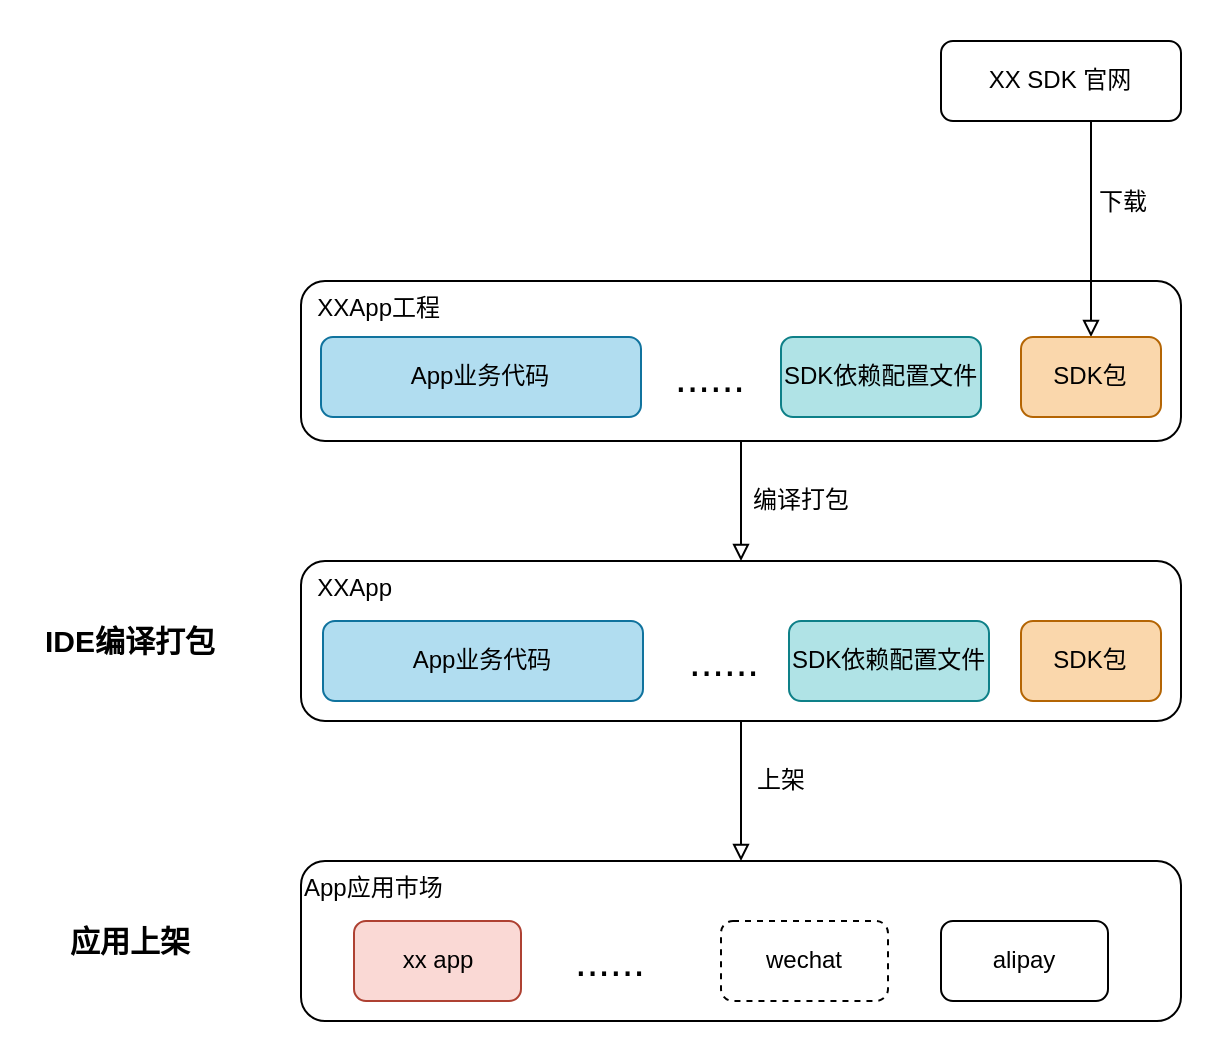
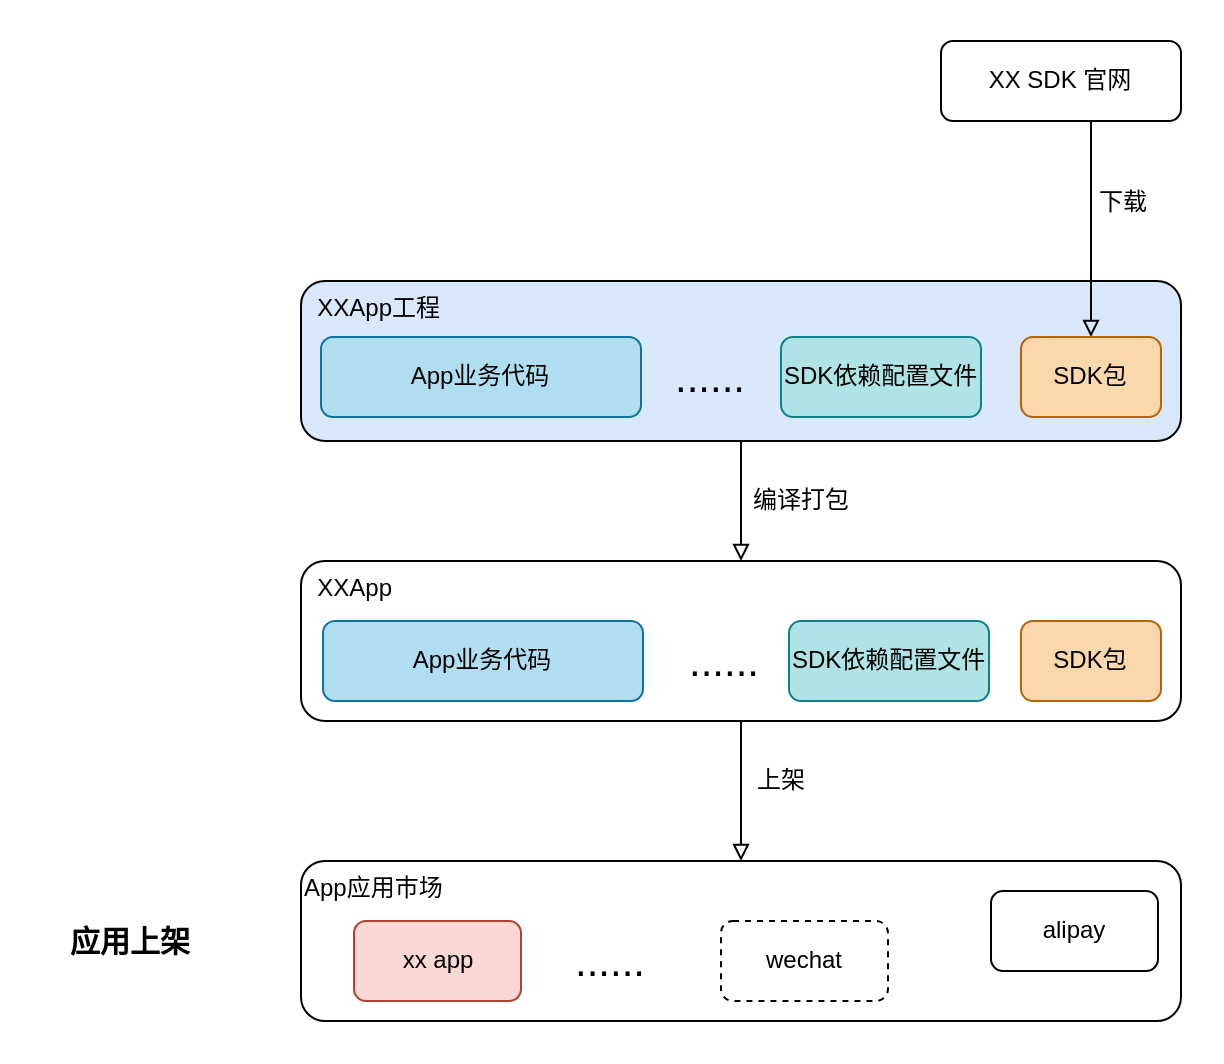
(741, 361) -> (741, 361)
(131, 641) -> none
(1025, 961) -> (1075, 931)
